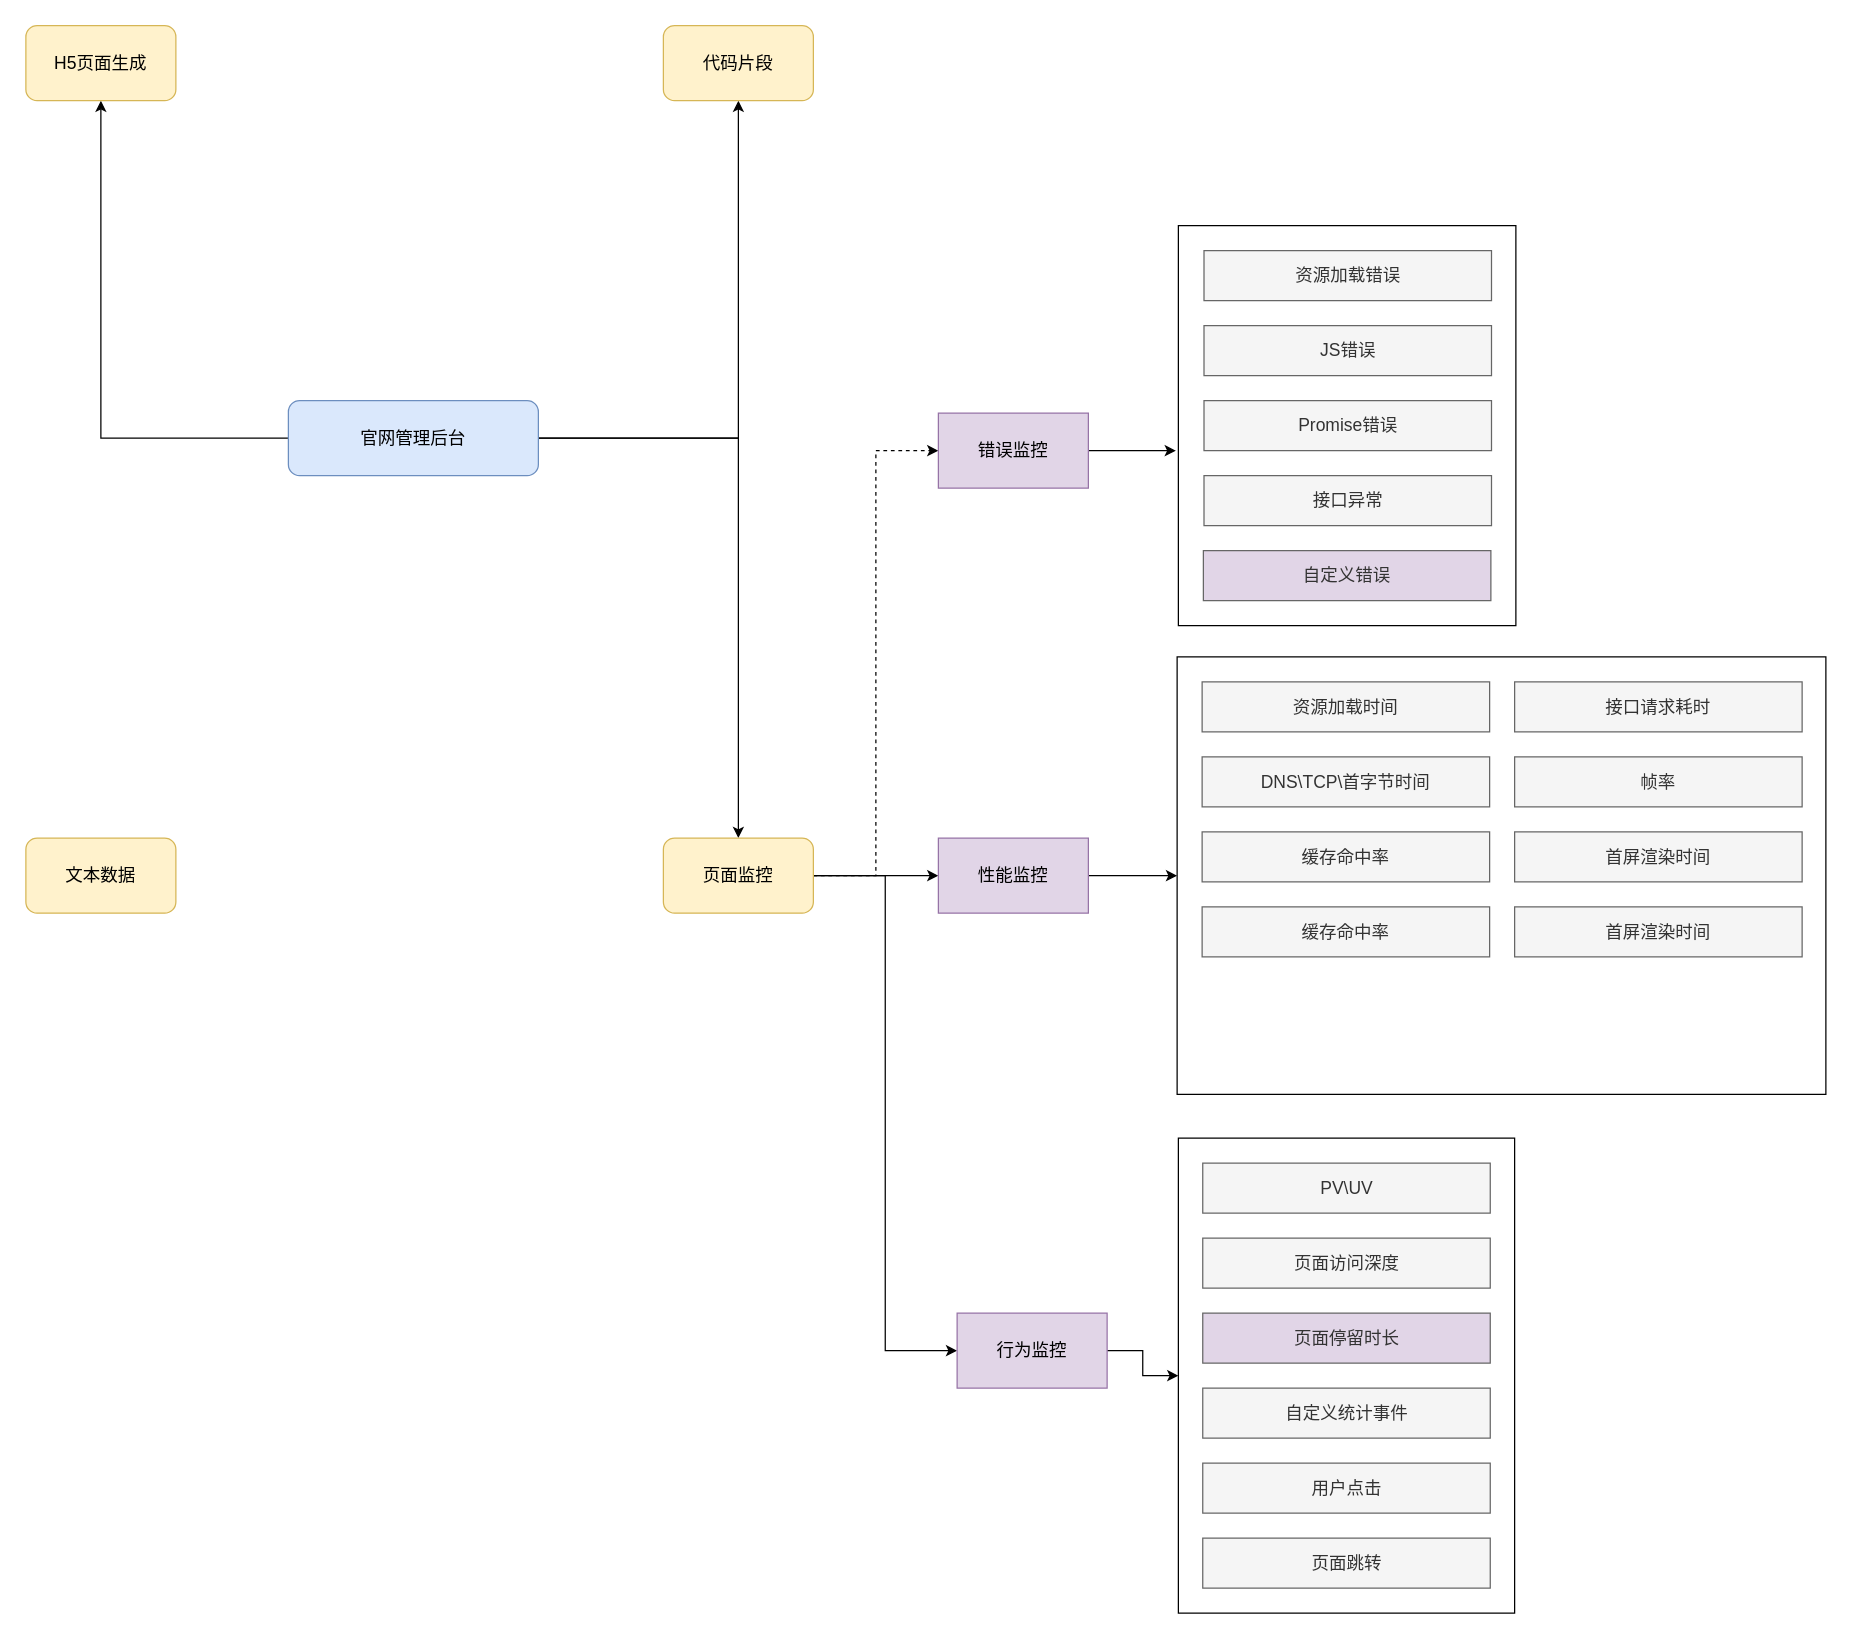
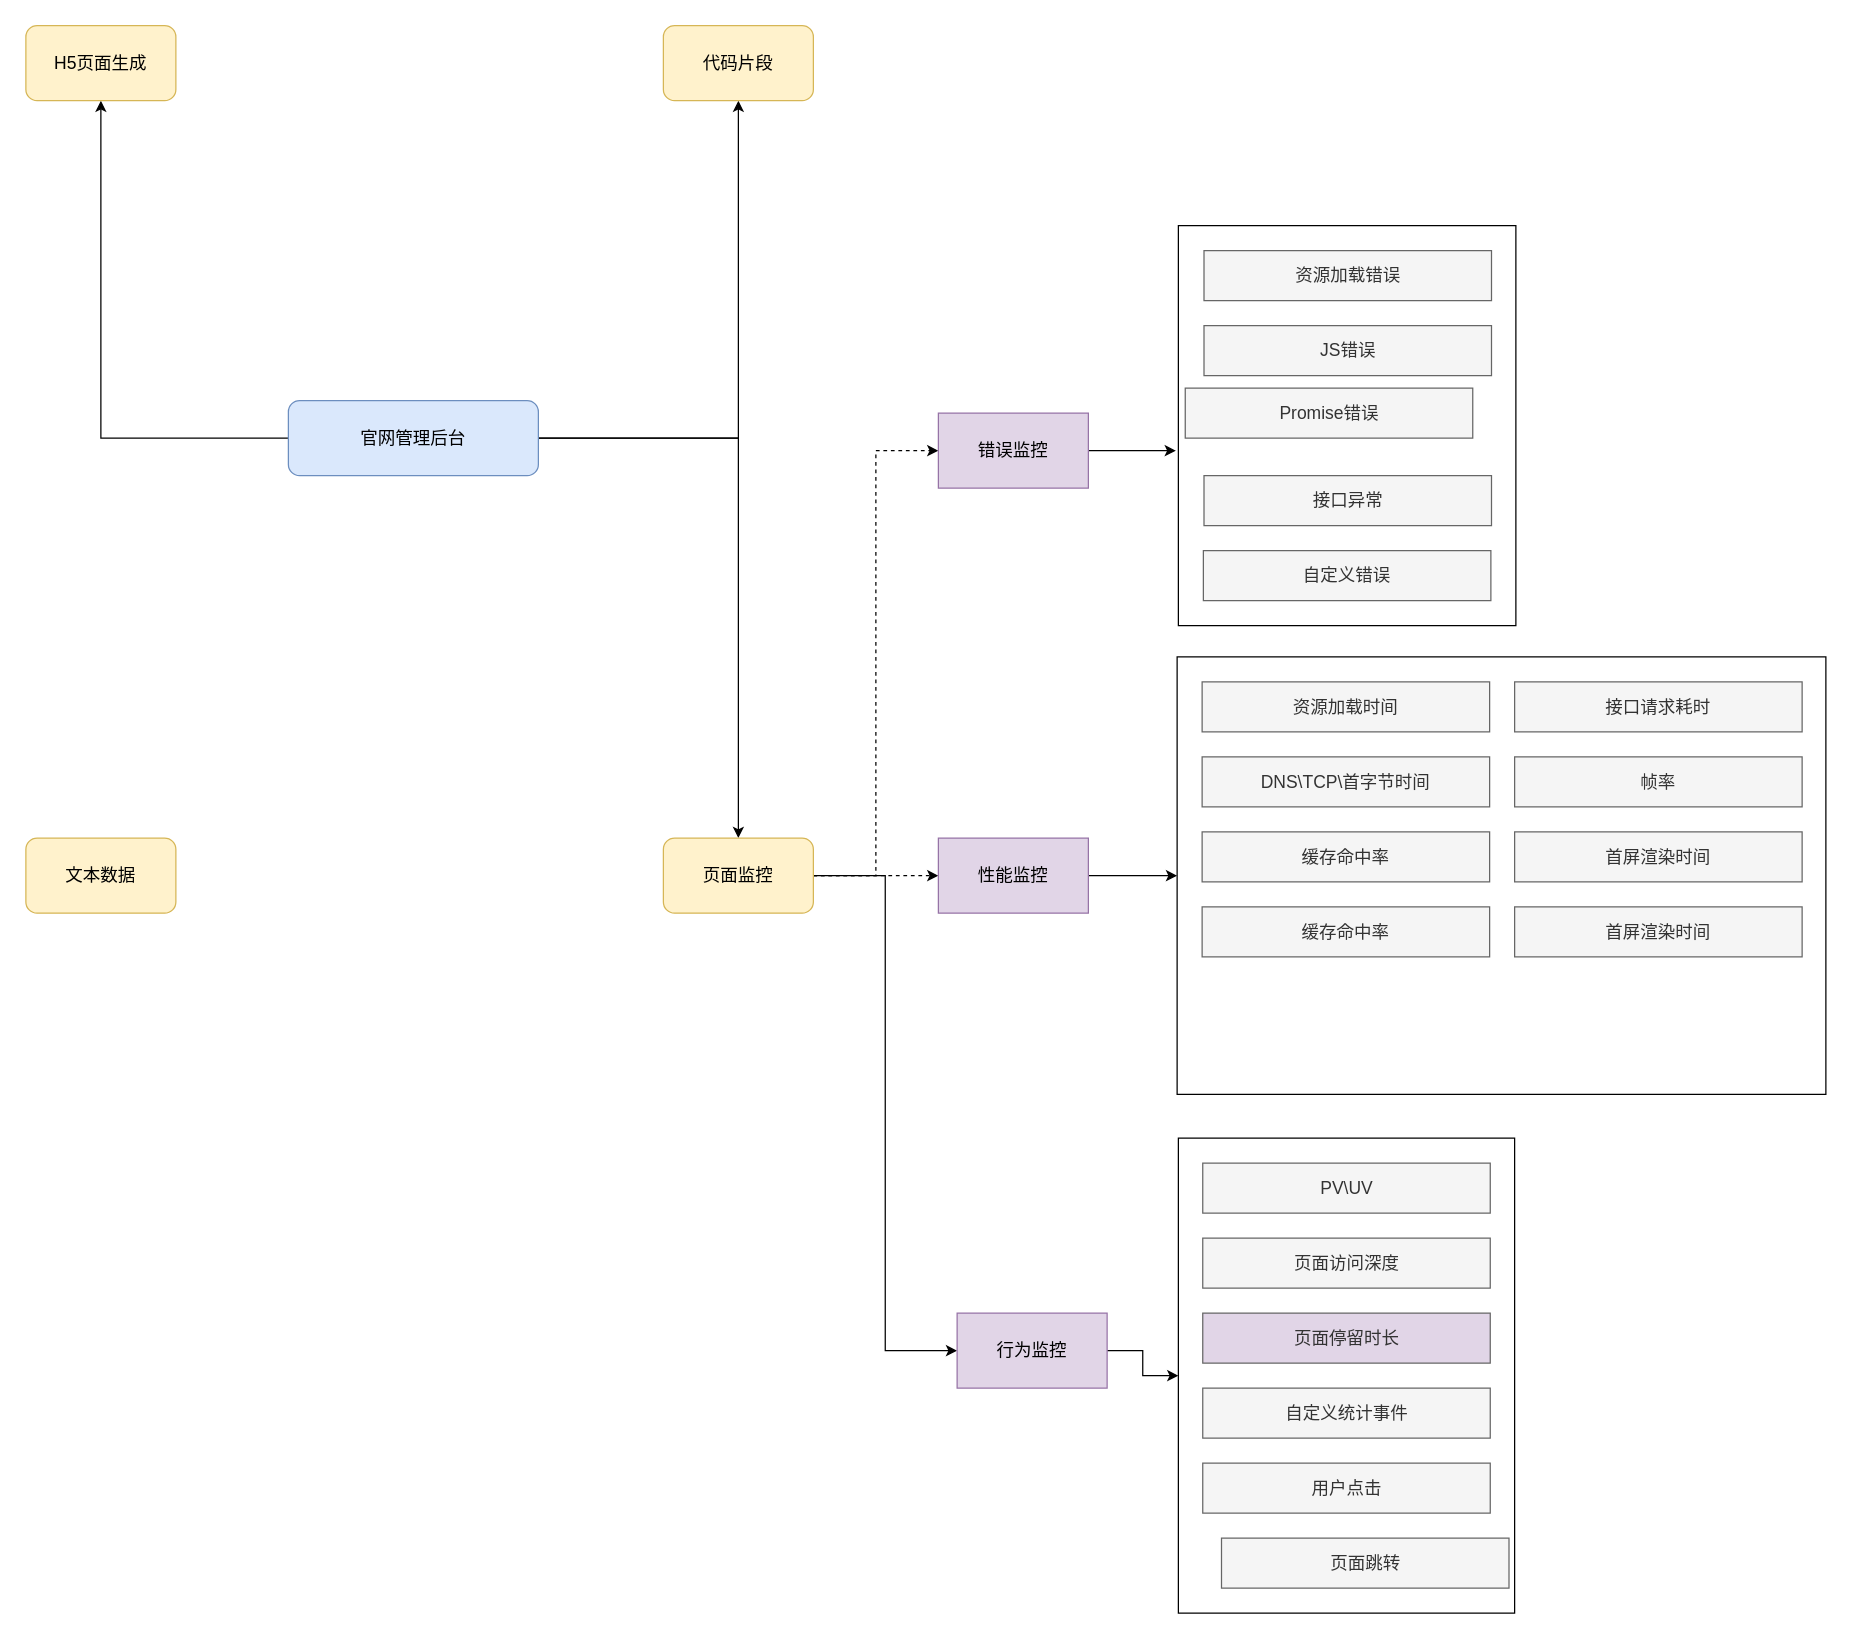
(1348, 426) -> (1329, 413)
(1347, 576) -> (1347, 576)
(907, 876) -> (907, 876)
(1346, 1563) -> (1365, 1563)
